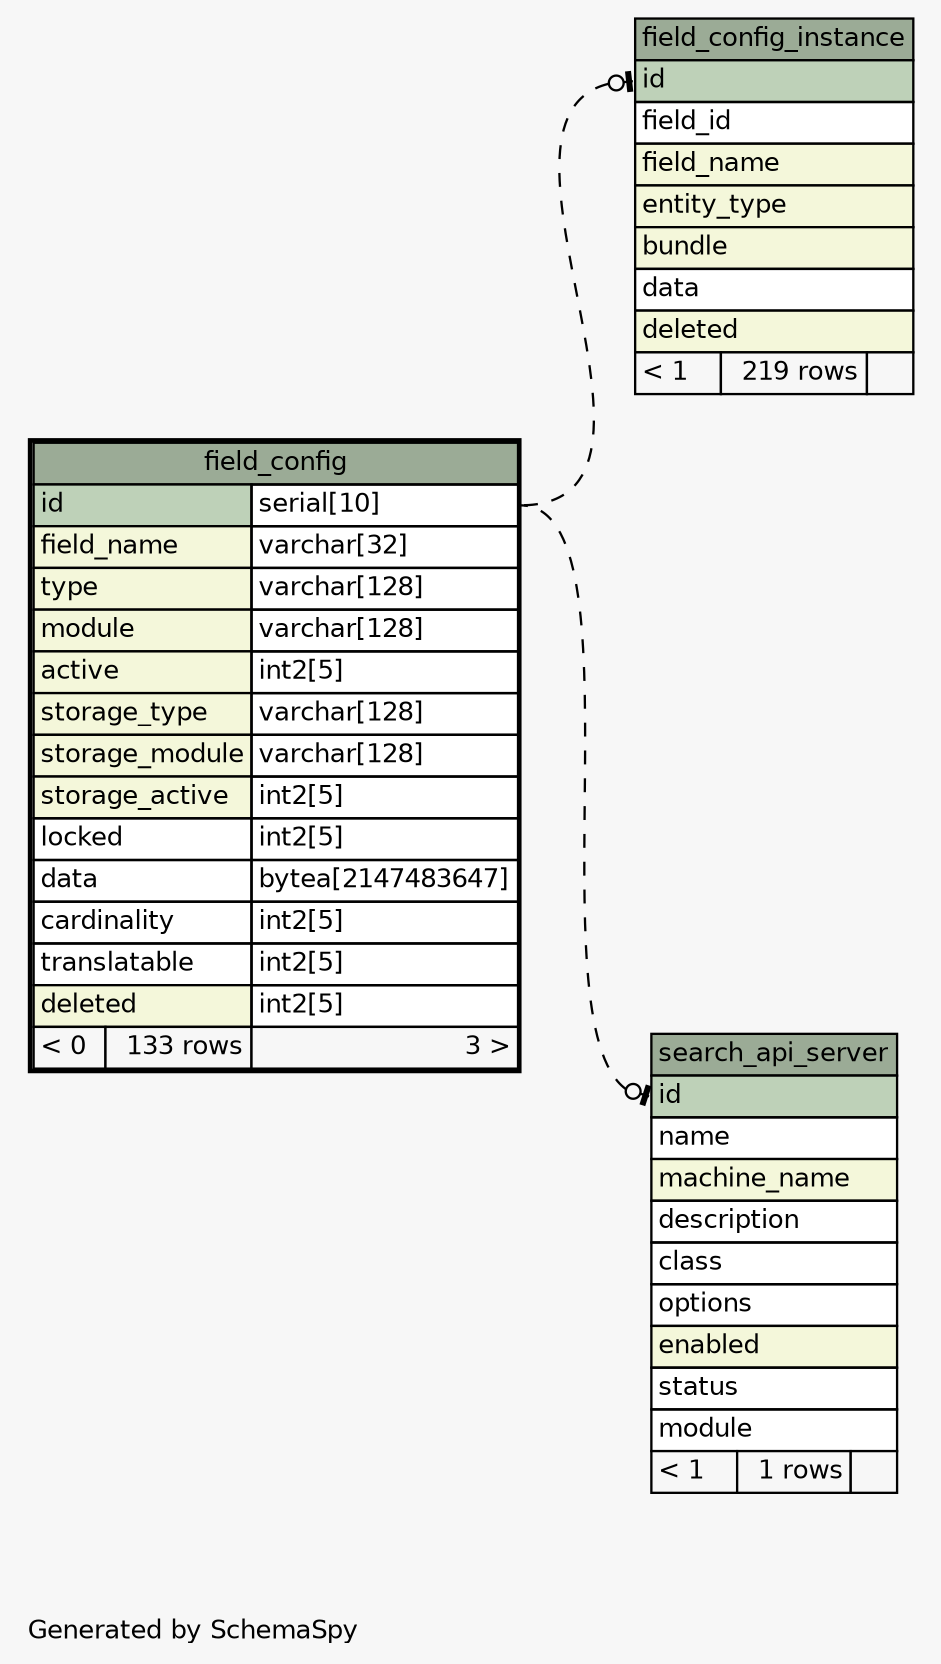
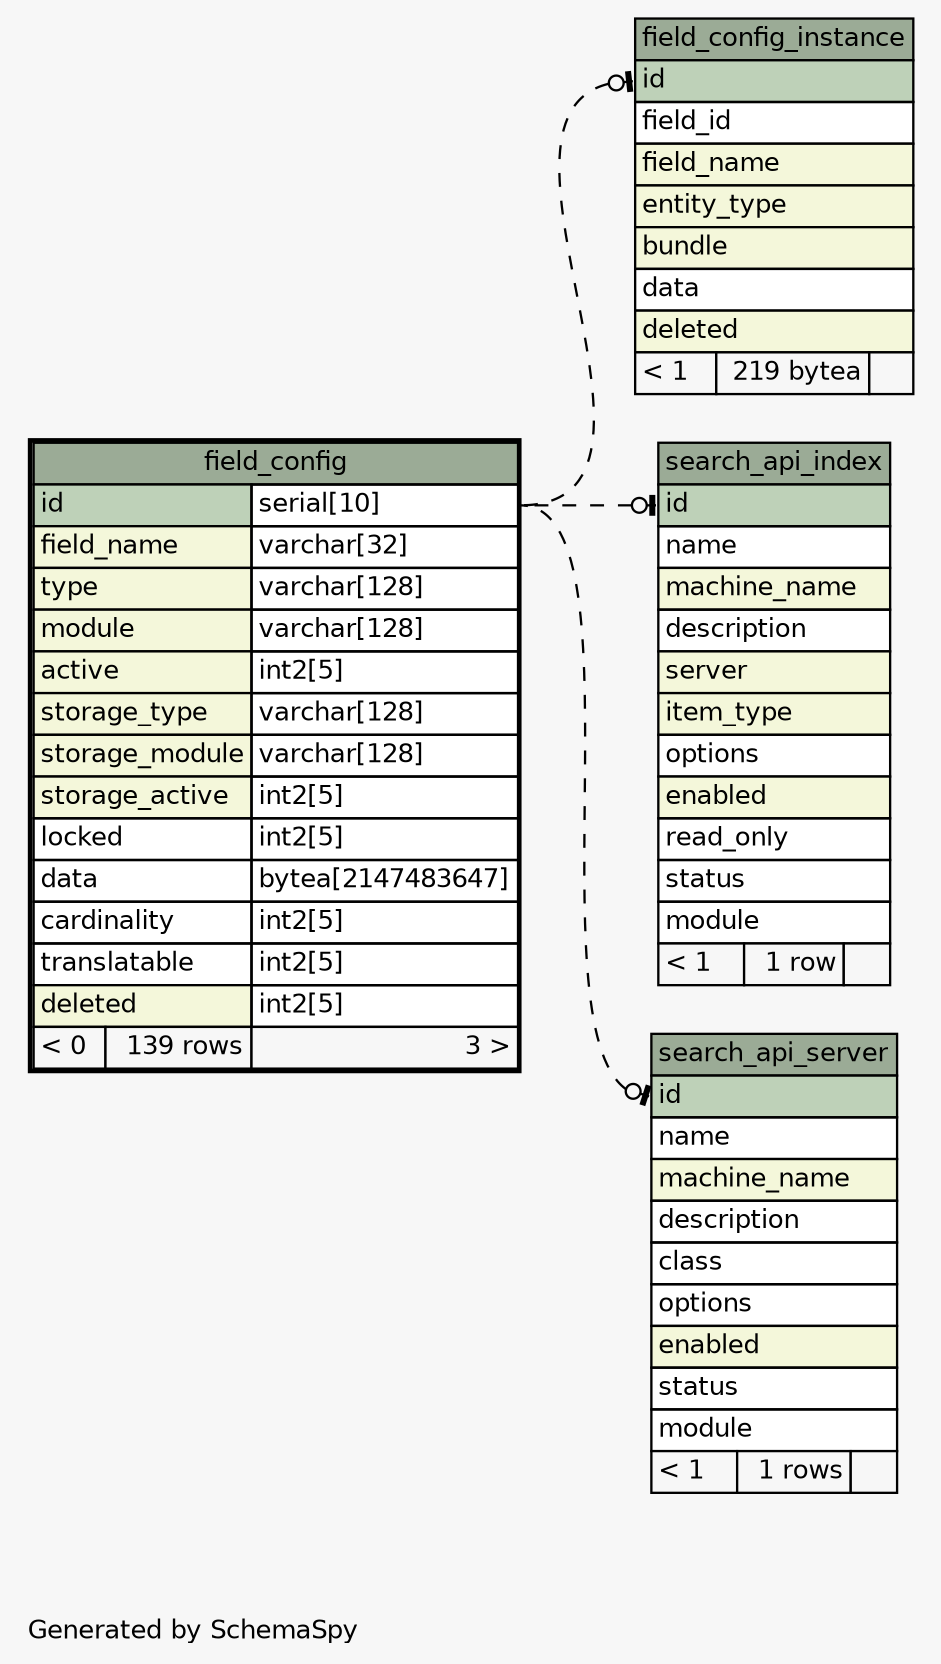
(801, 372) -> (797, 372)
none -> (774, 714)
(185, 1047) -> (185, 1047)
